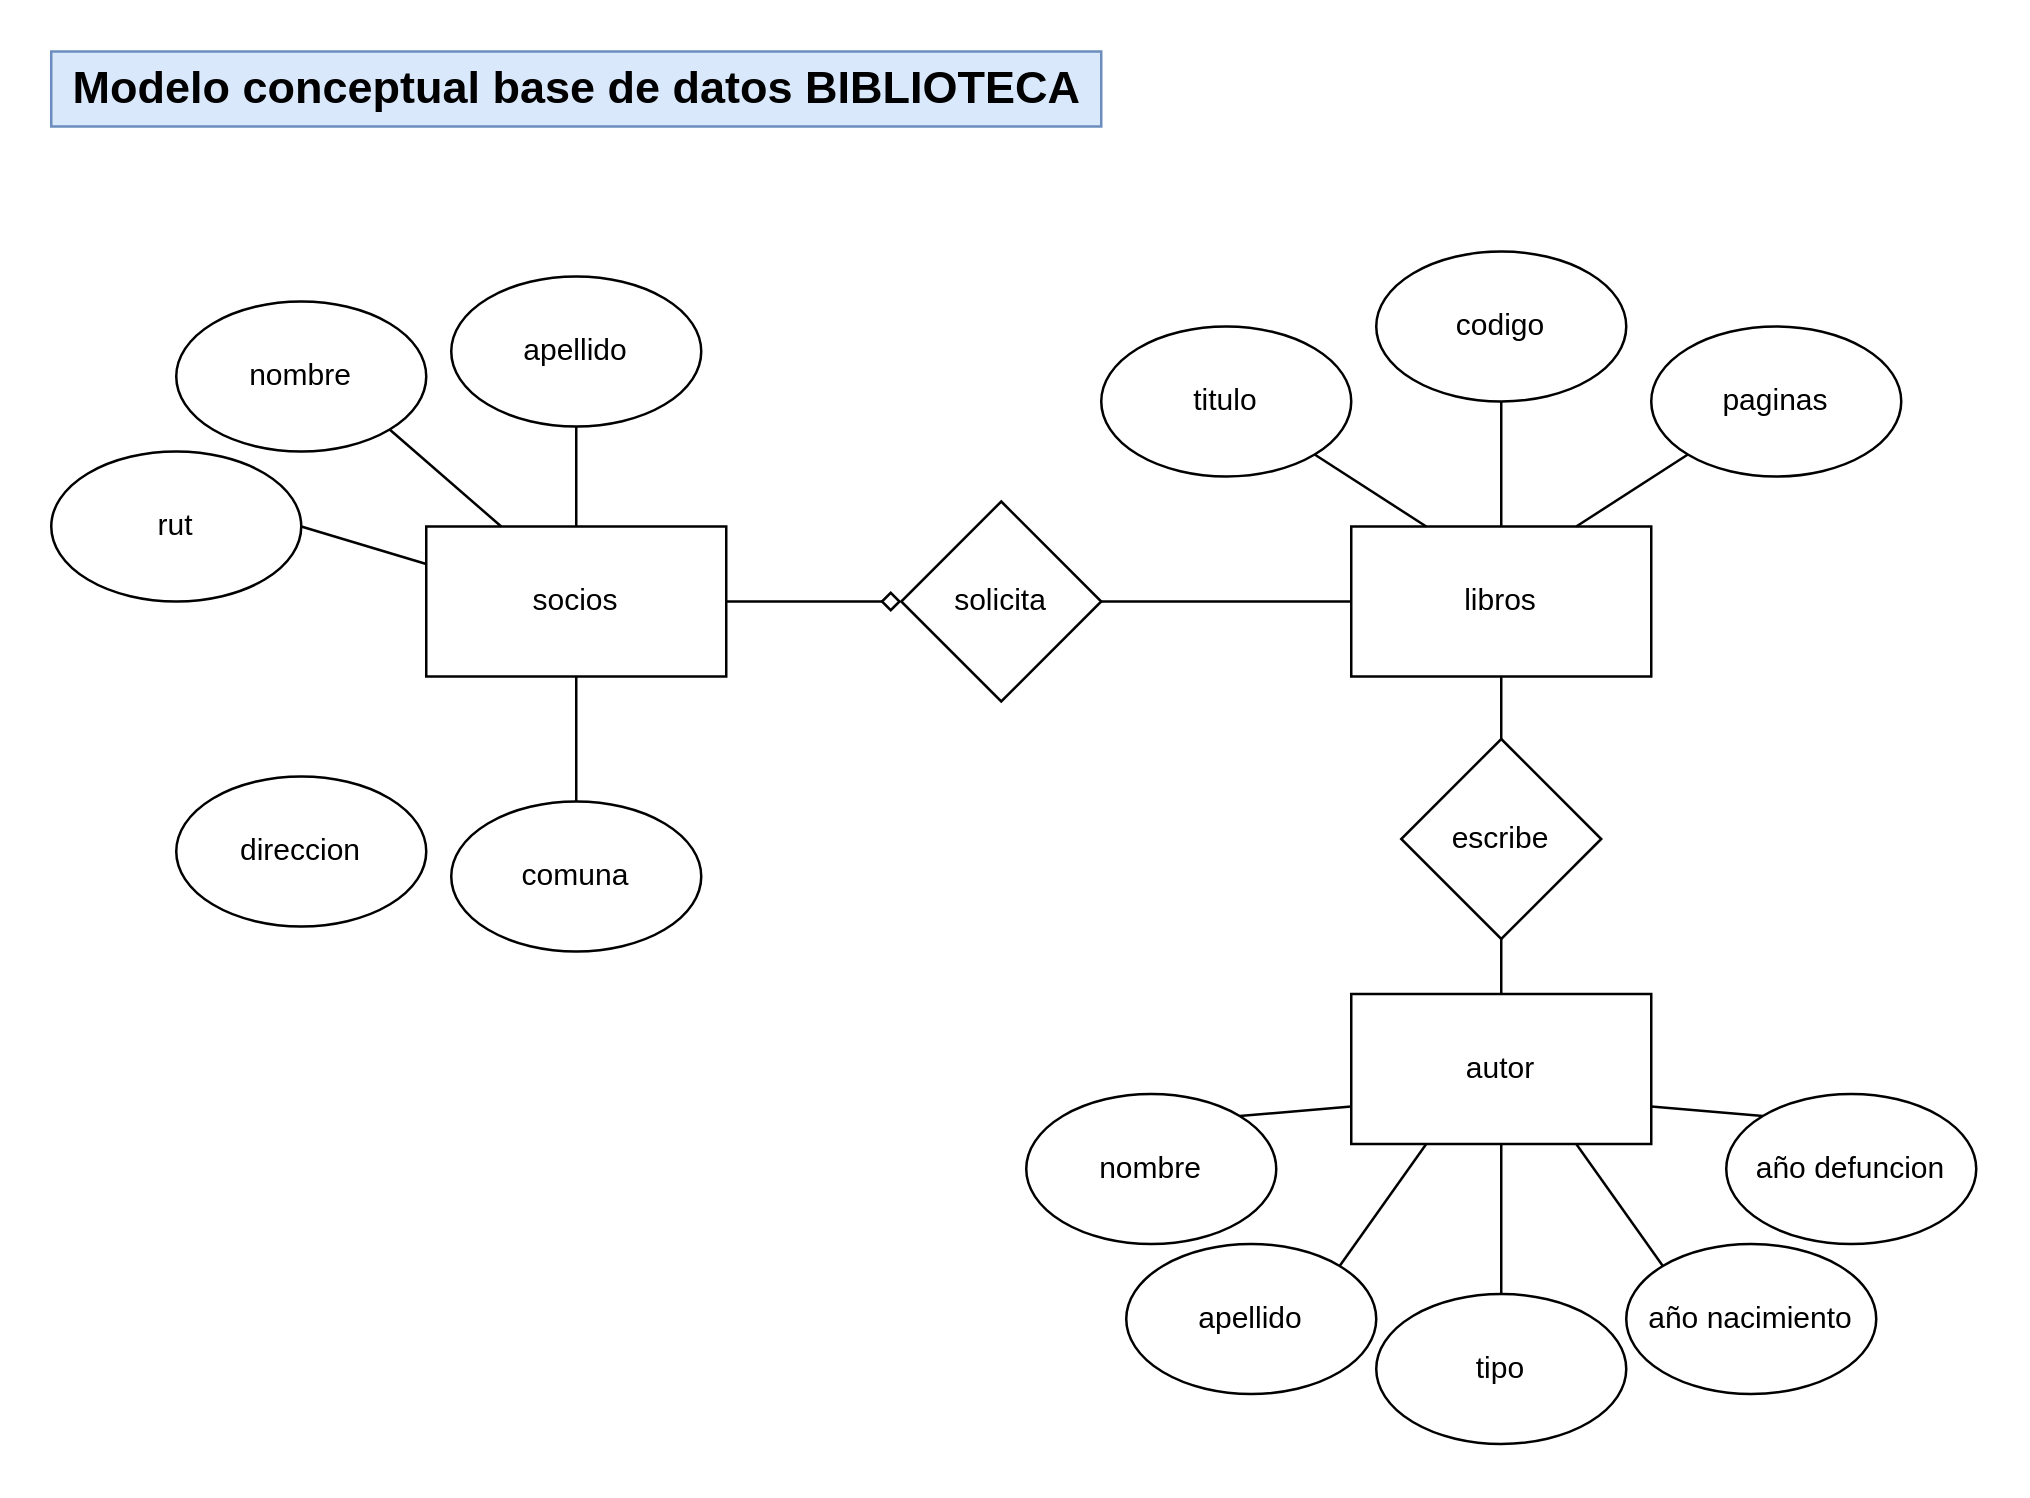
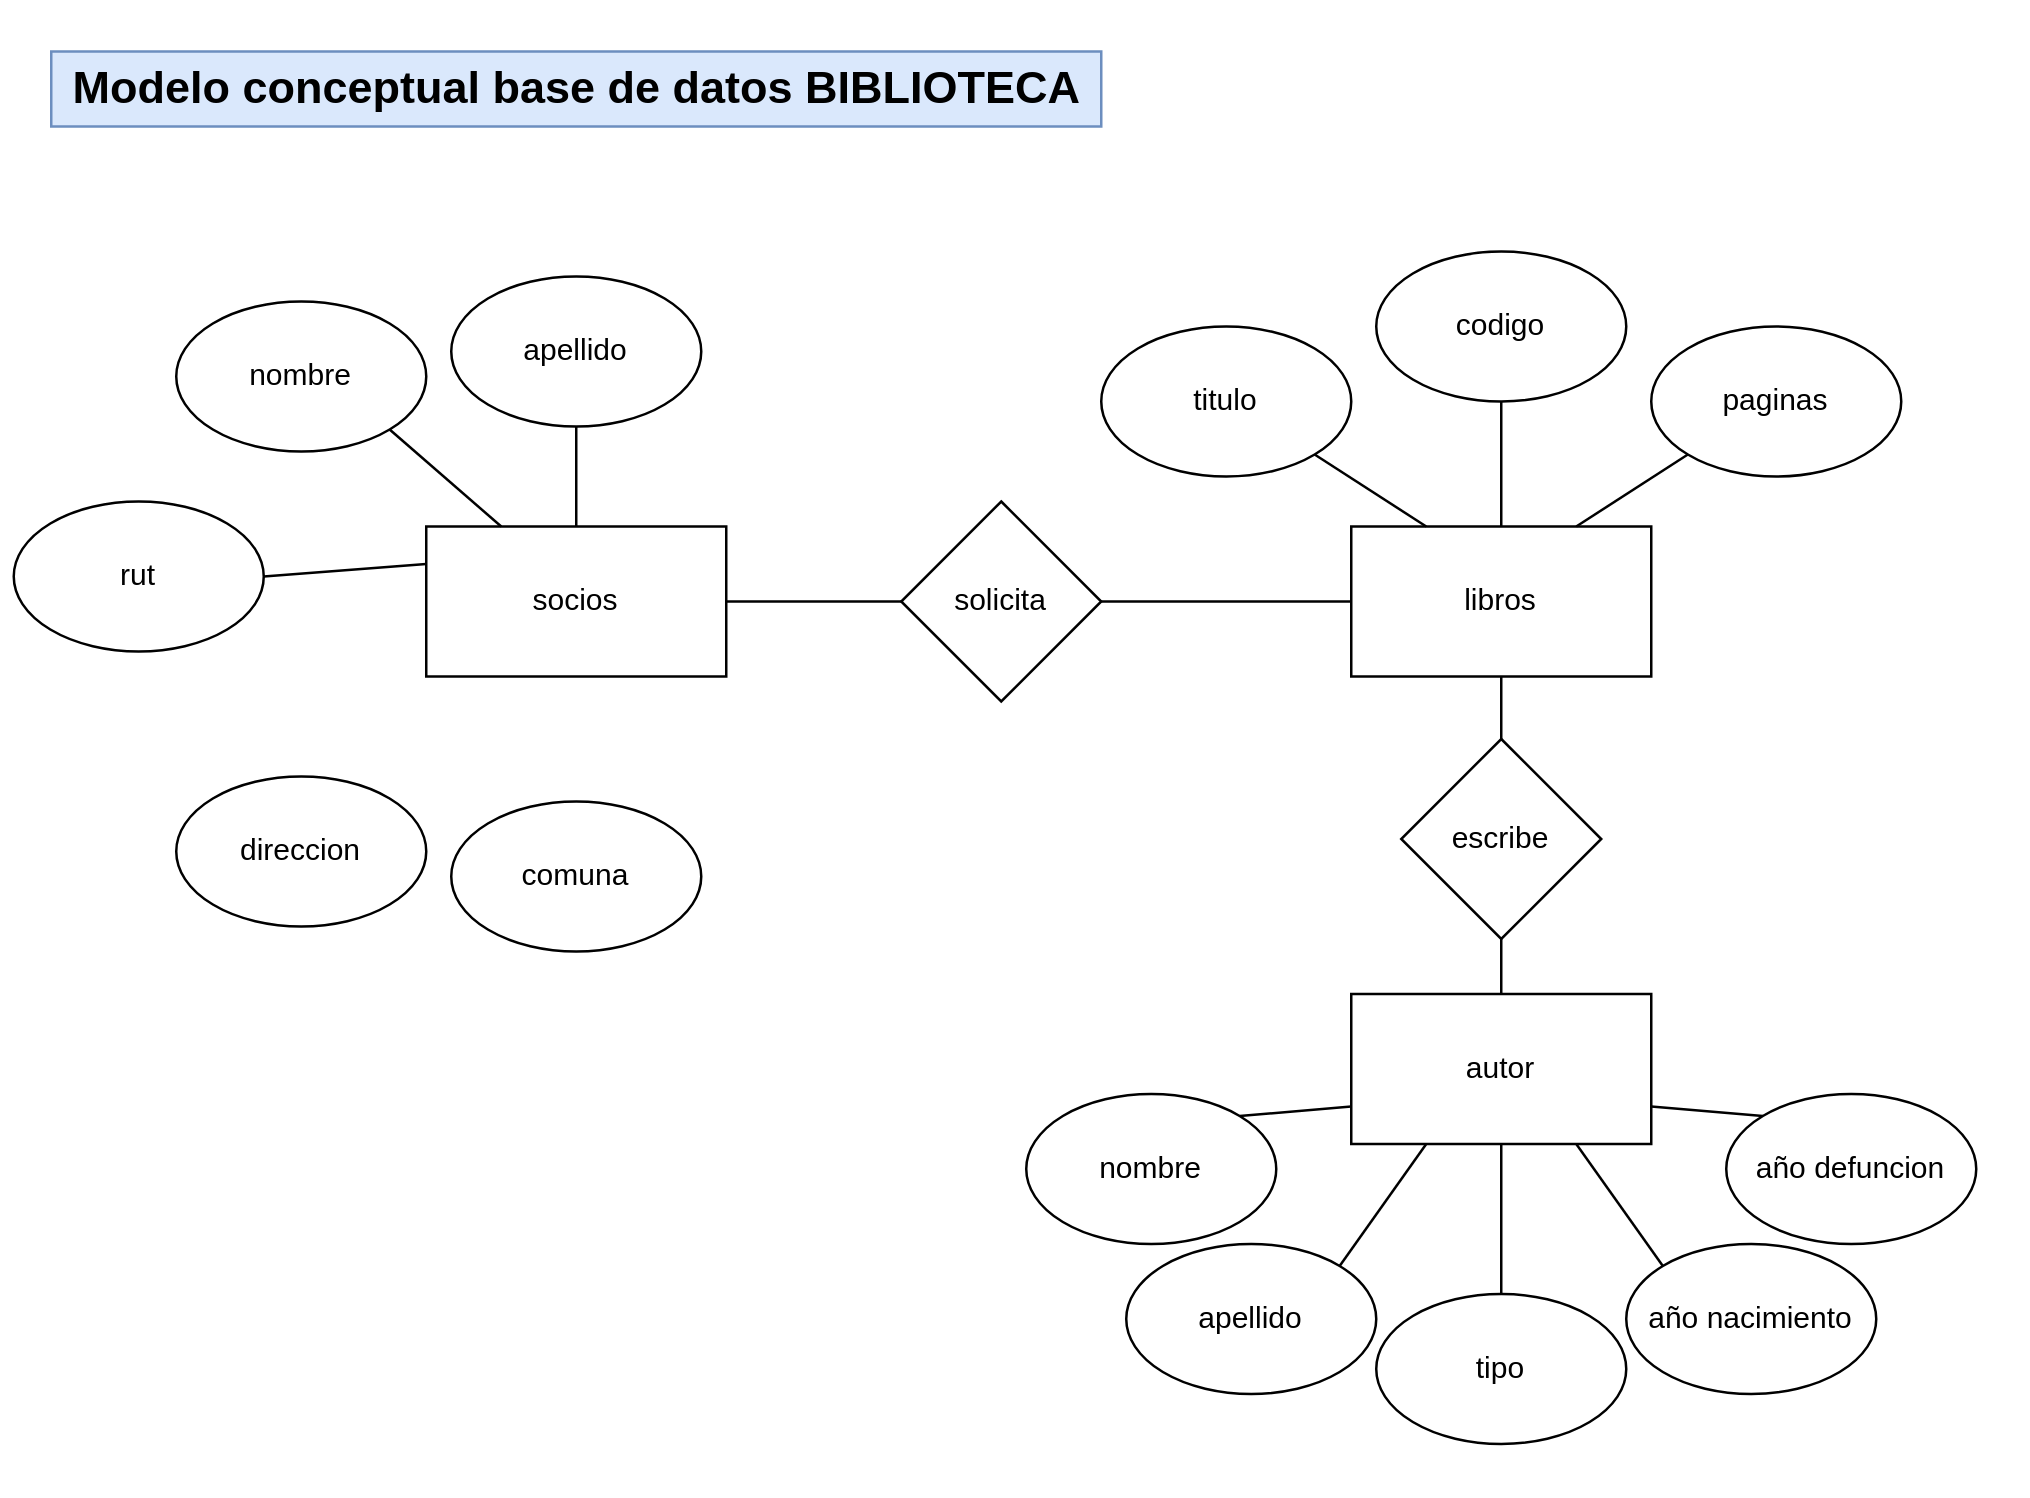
(176, 526) -> (139, 576)
(881, 601) -> (890, 601)
(576, 739) -> none
